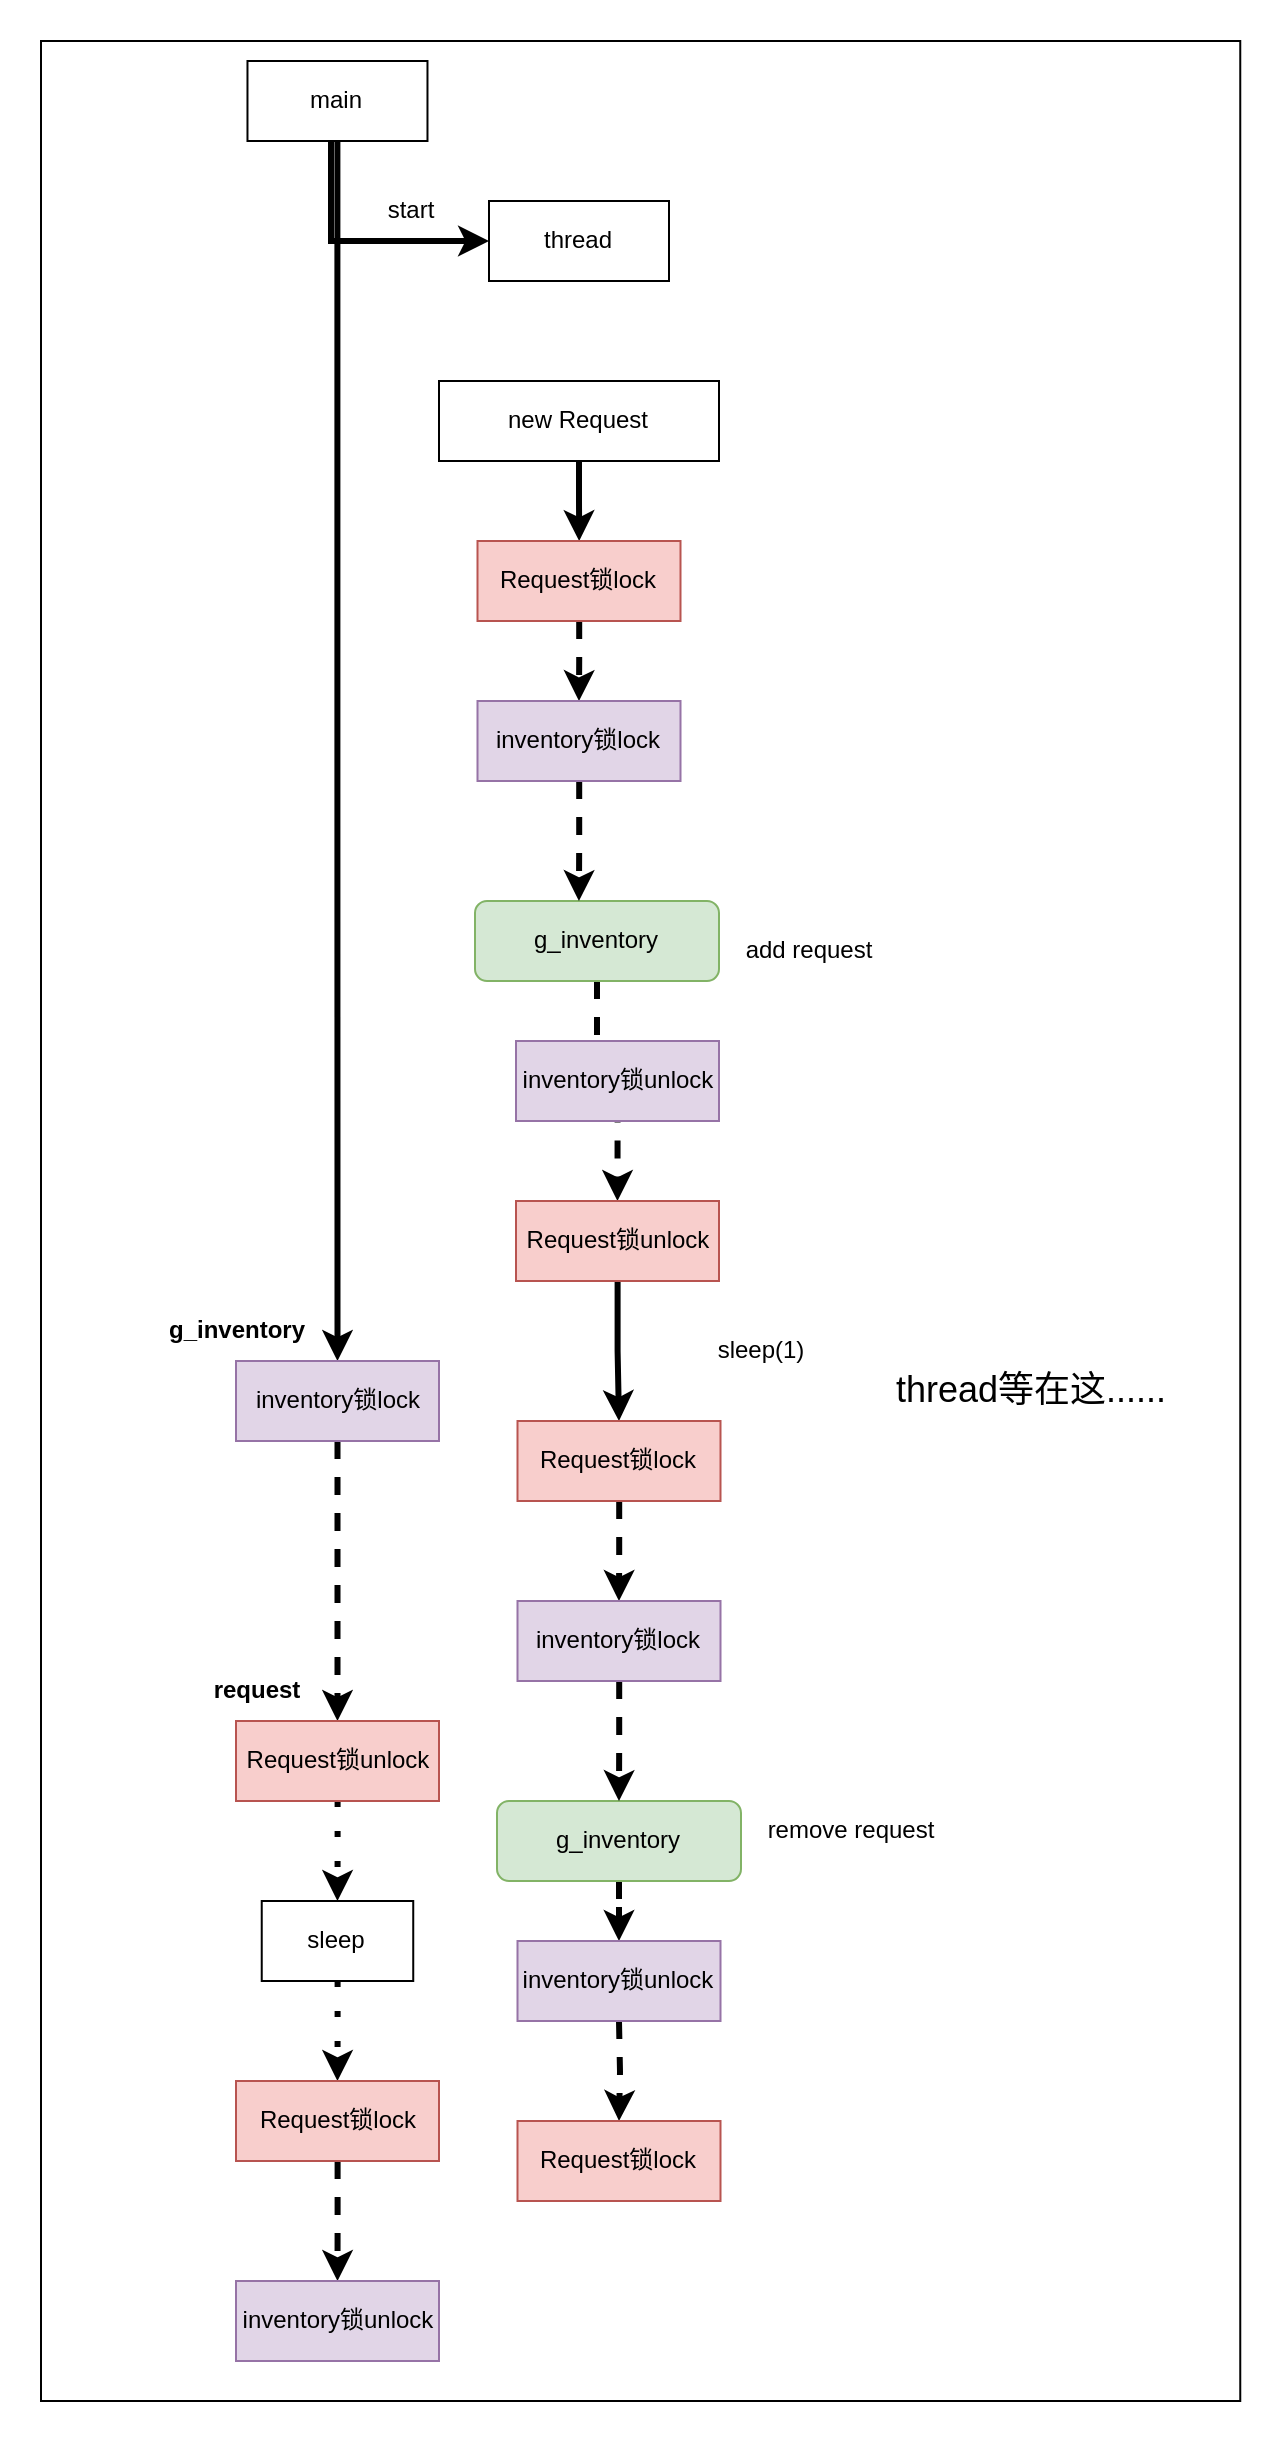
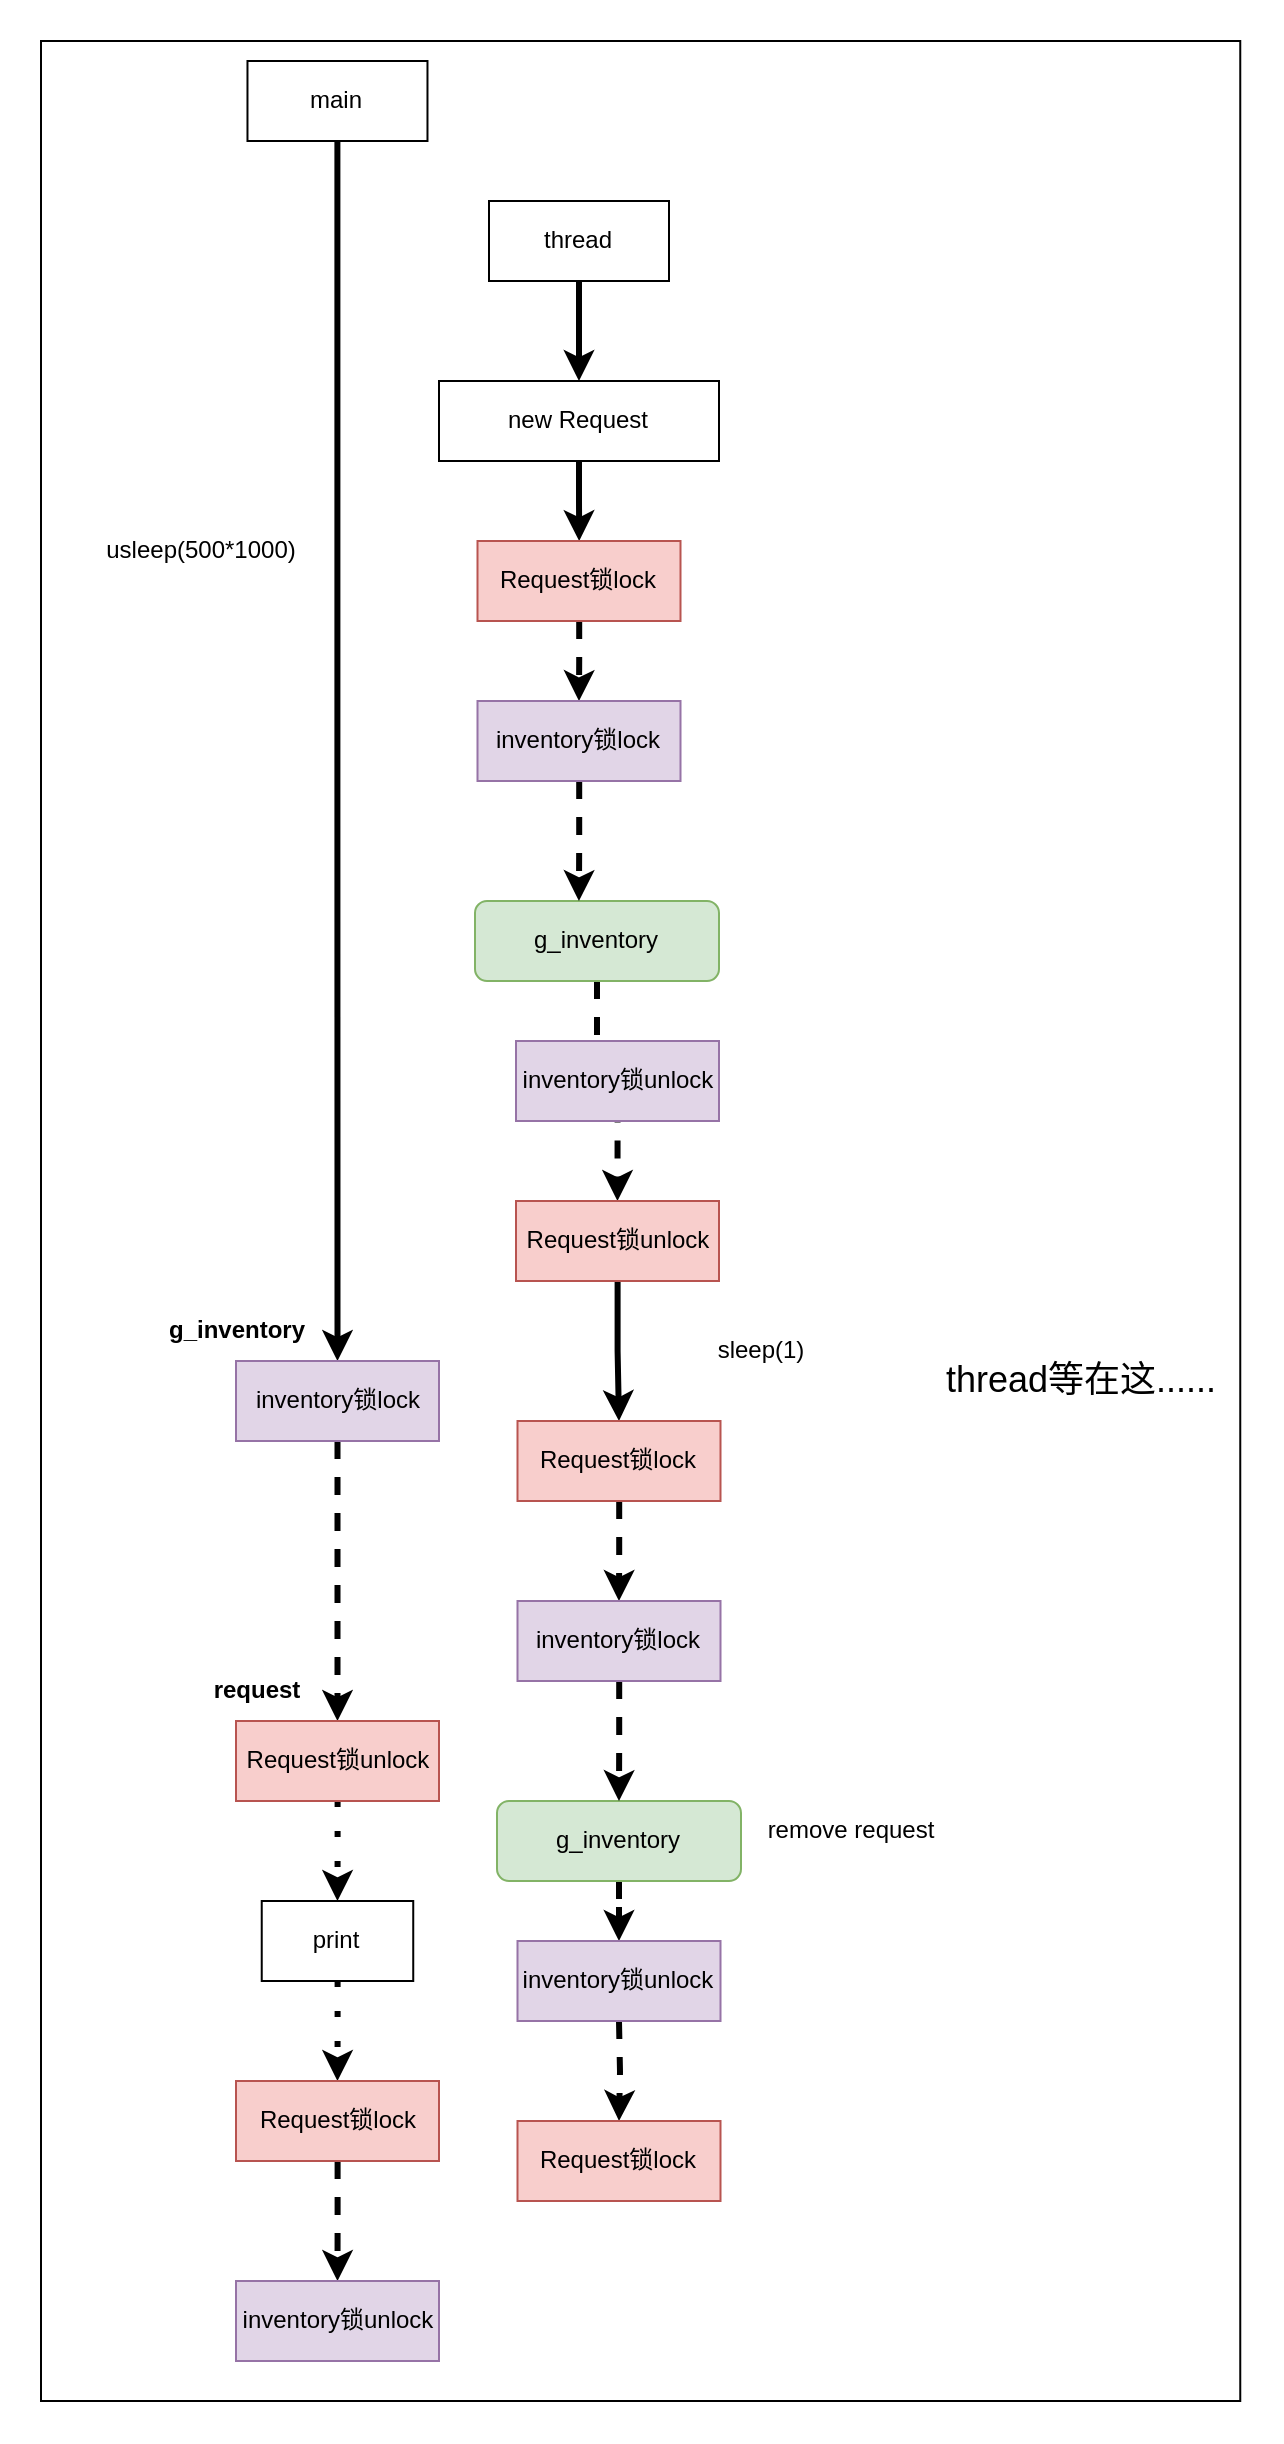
(411, 211) -> none
(349, 241) -> none
none -> (579, 320)
none -> (201, 551)
(809, 951) -> none
(1031, 1391) -> (1081, 1381)
(337, 1941) -> (337, 1941)
